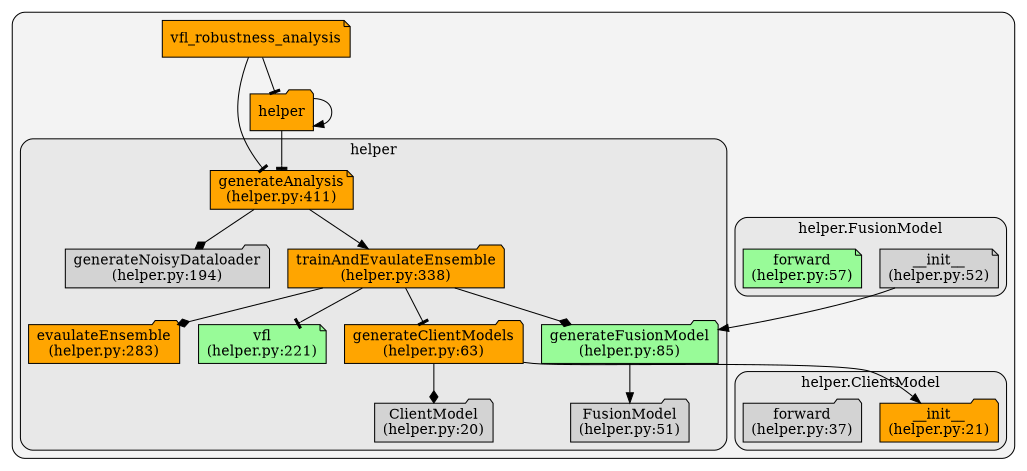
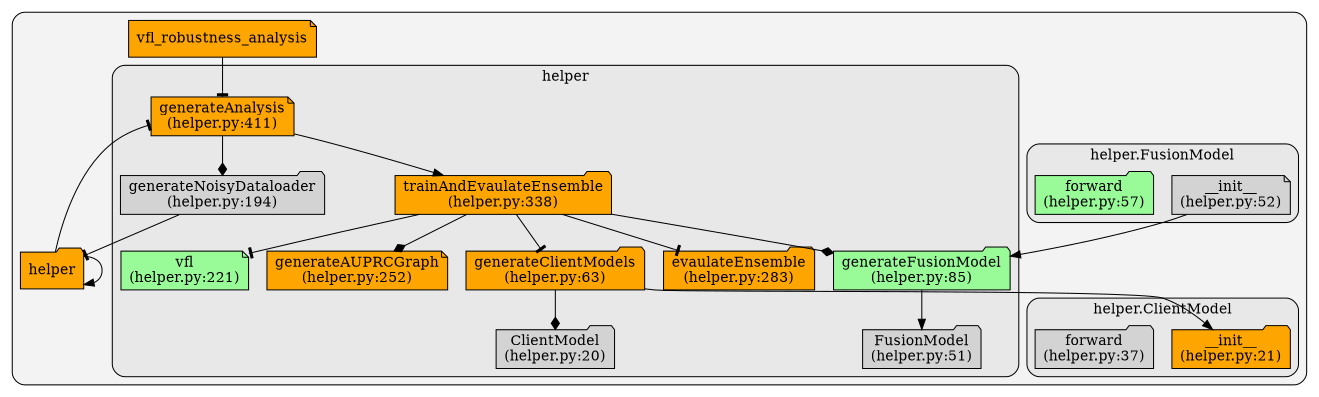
(268, 73) -> (134, 234)
(802, 268) -> (1094, 195)
none -> (357, 271)
(256, 305) -> (619, 232)
